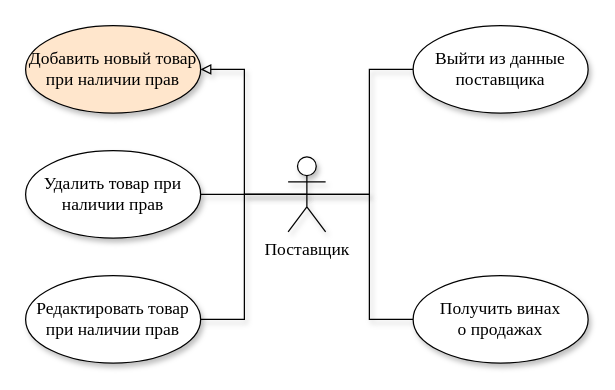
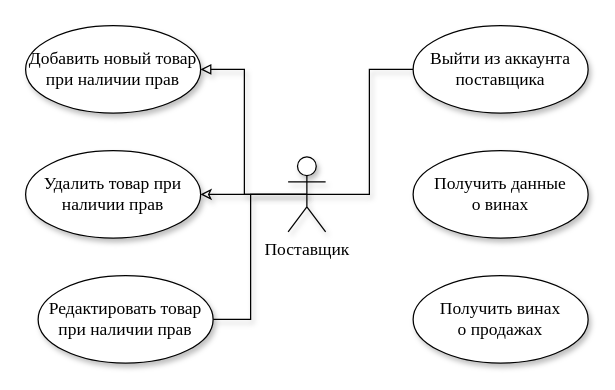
(113, 69) -> (113, 69)
(501, 69) -> (501, 69)
(206, 194) -> (210, 194)
none -> (501, 194)
(369, 279) -> none
(113, 319) -> (126, 319)
